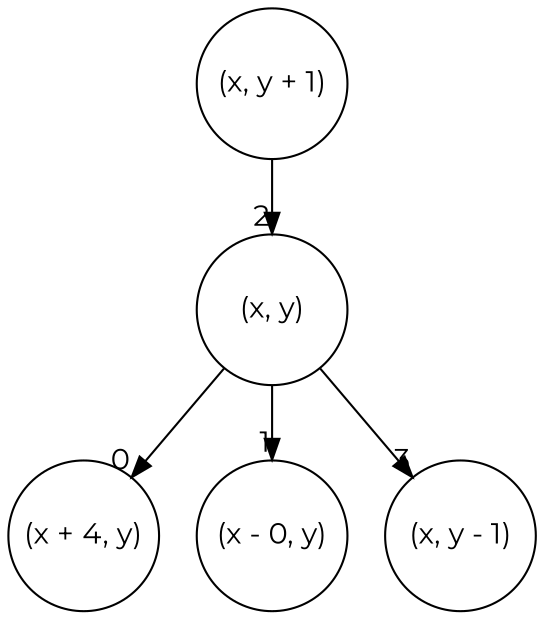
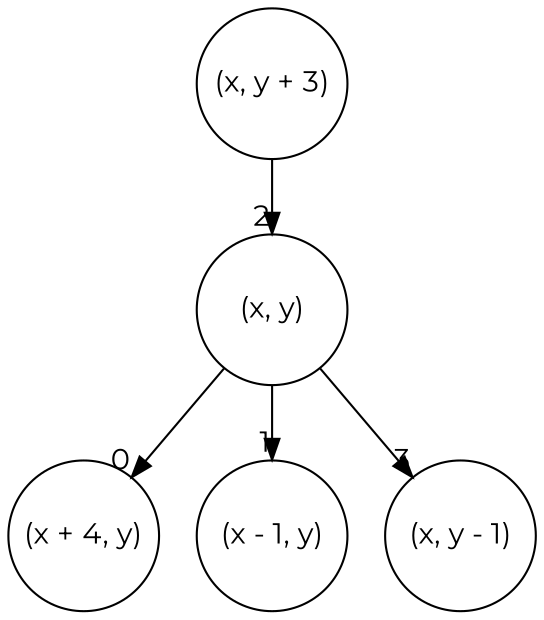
(272, 84) -> (272, 84)
(272, 536) -> (272, 536)
